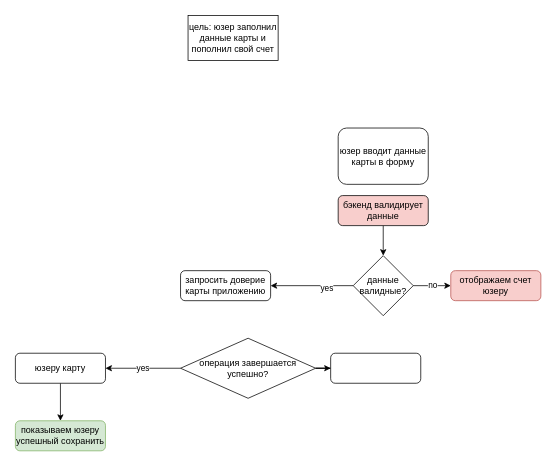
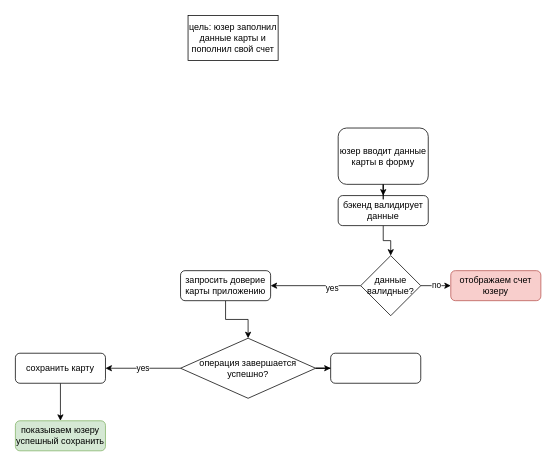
none -> (383, 193)
(383, 210) -> (383, 210)
(383, 285) -> (390, 285)
none -> (228, 319)
(60, 368) -> (60, 368)
